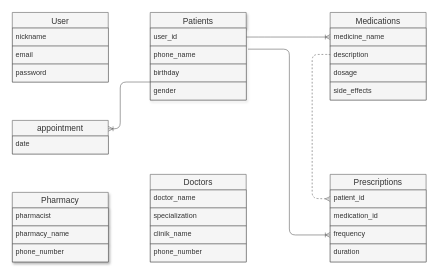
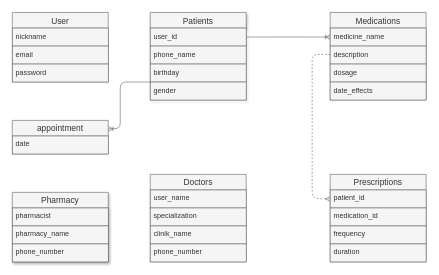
(357, 90) -> (358, 90)
(290, 140) -> none
(176, 198) -> (172, 198)
